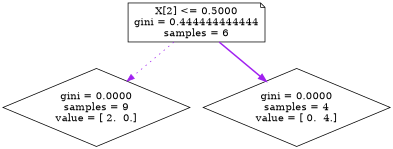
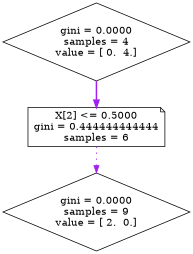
(240, 59) -> (96, 90)
